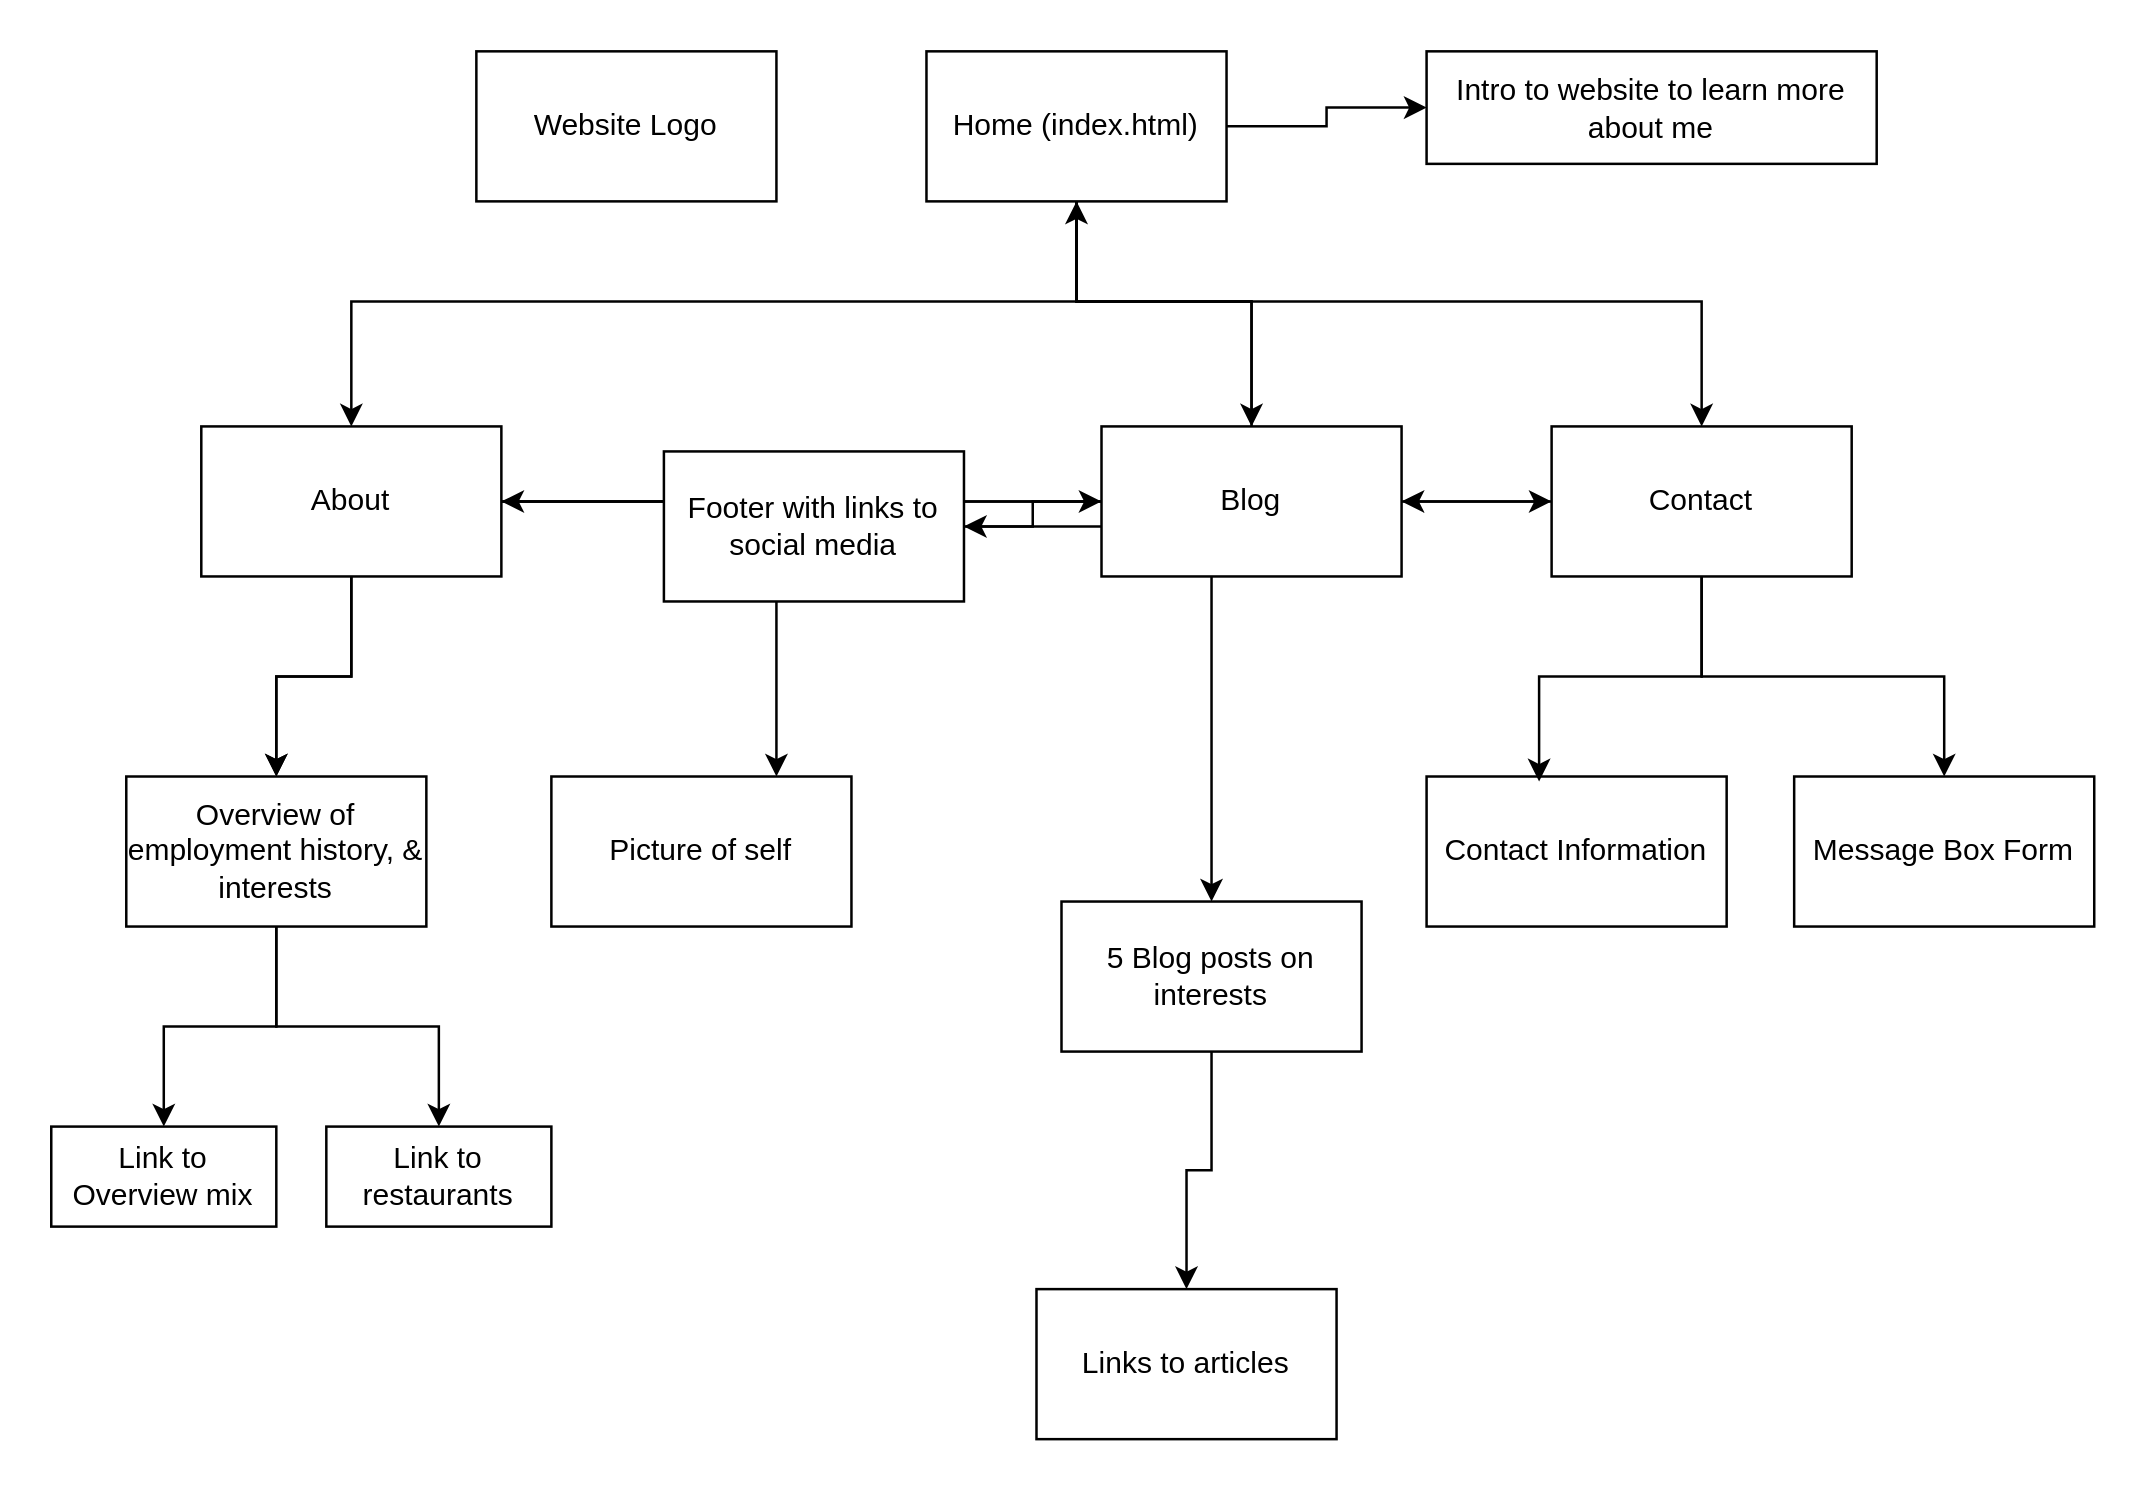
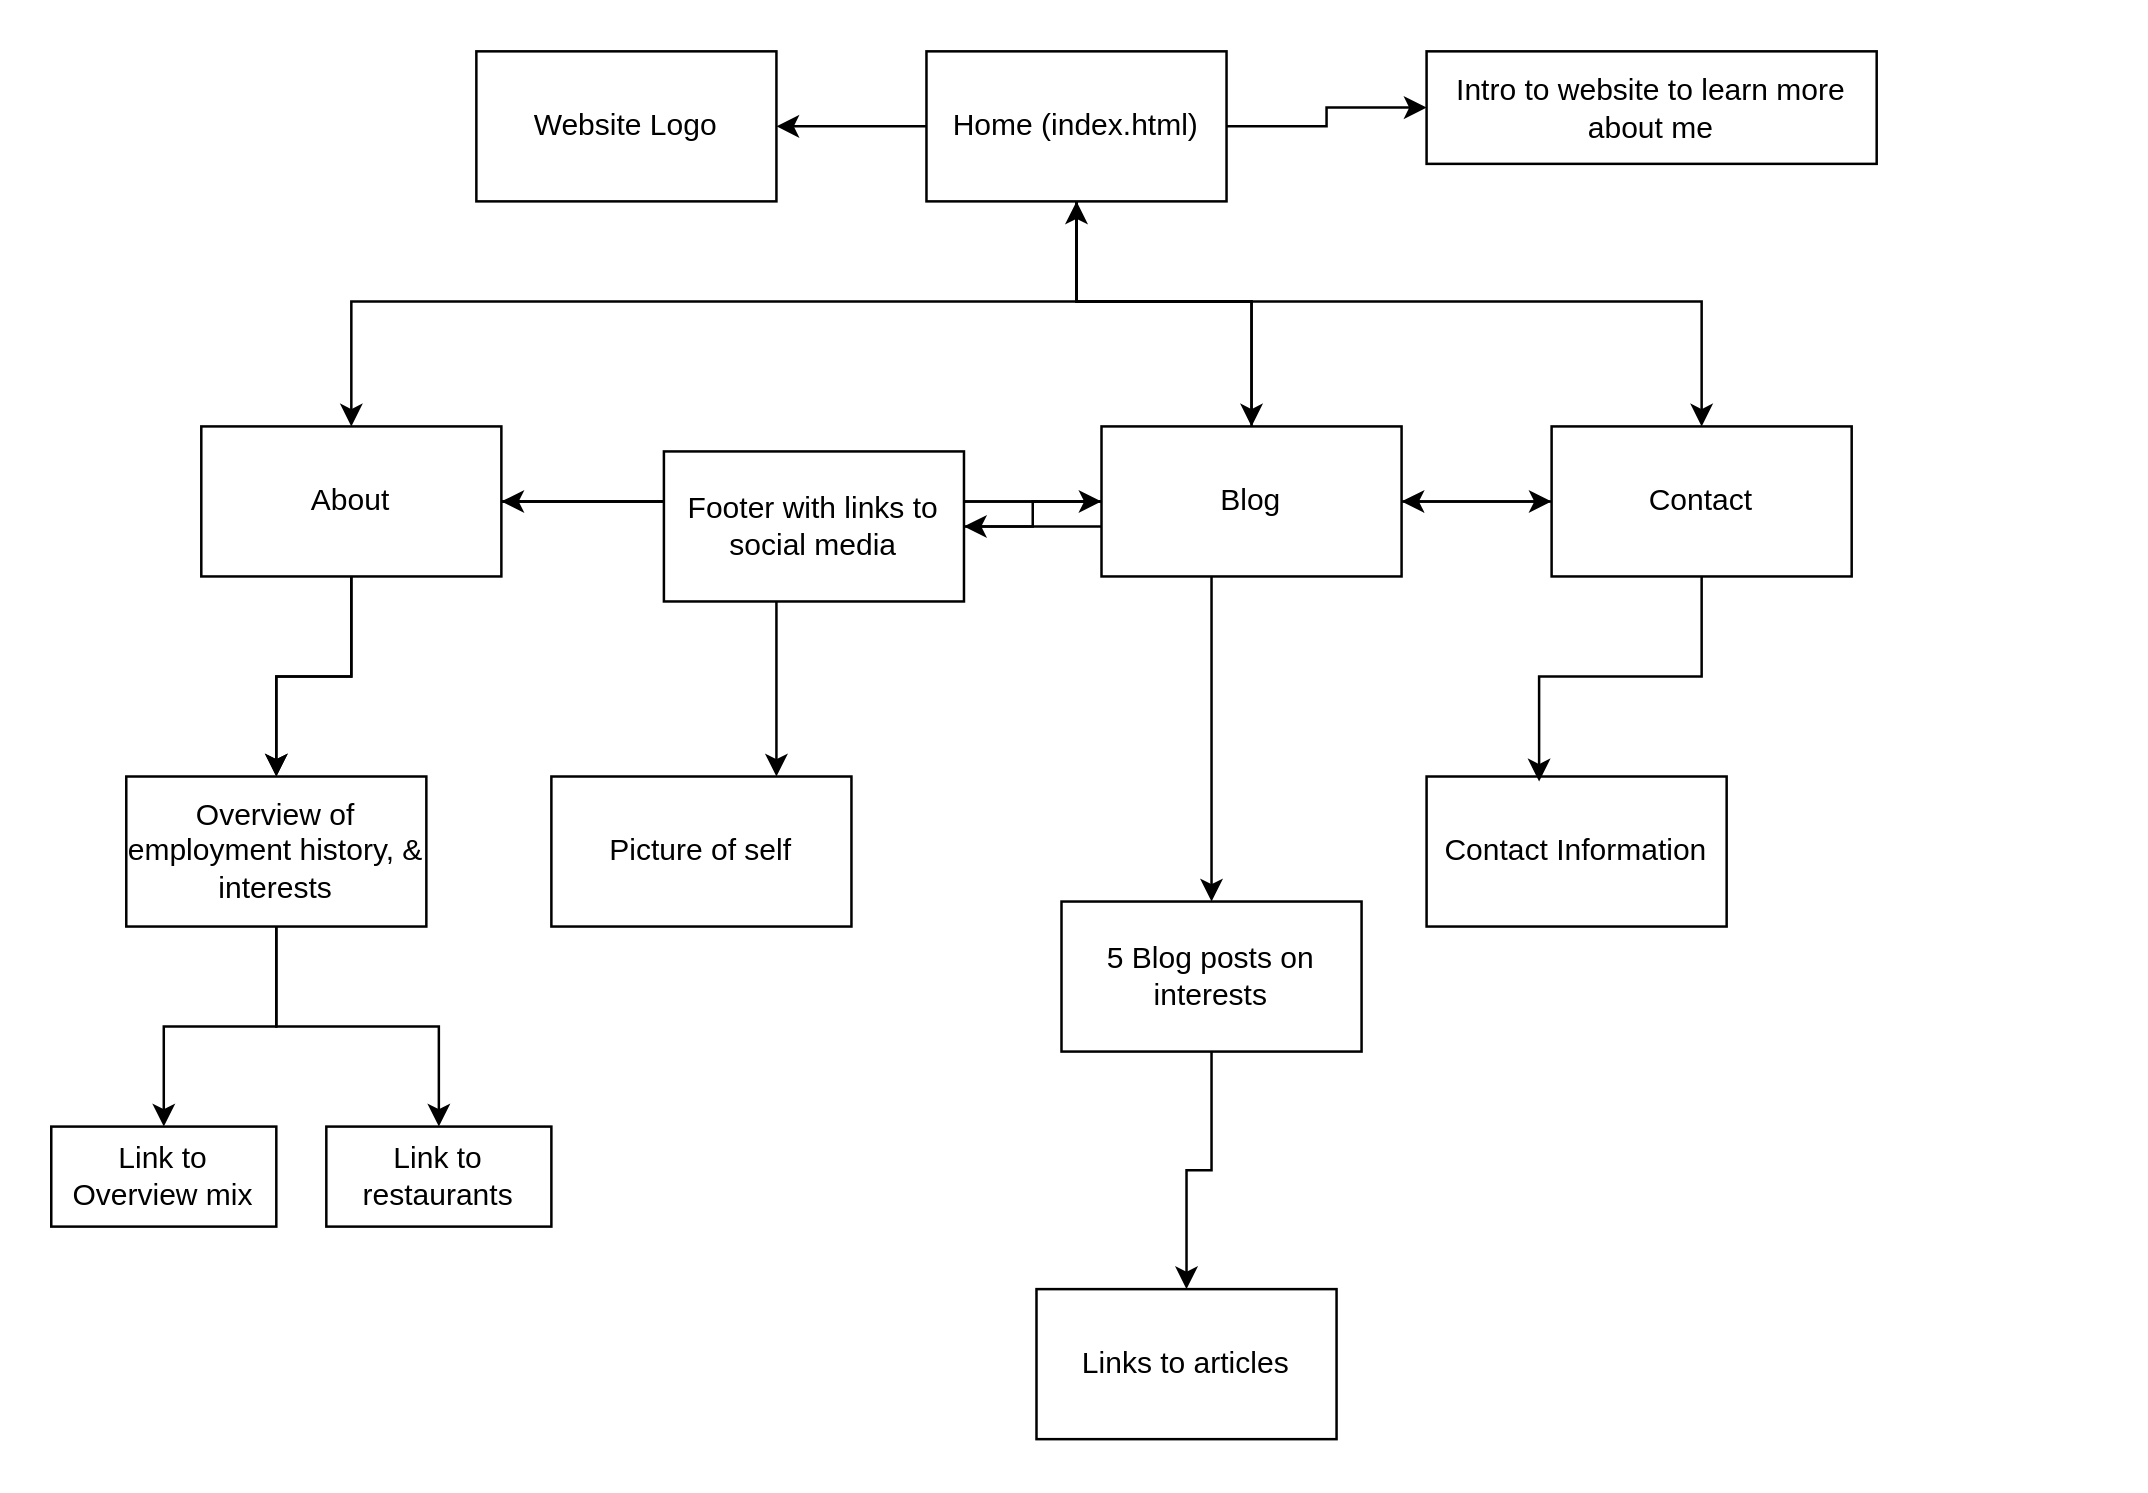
none -> (859, 126)
(1867, 676) -> none
(1944, 851) -> none
